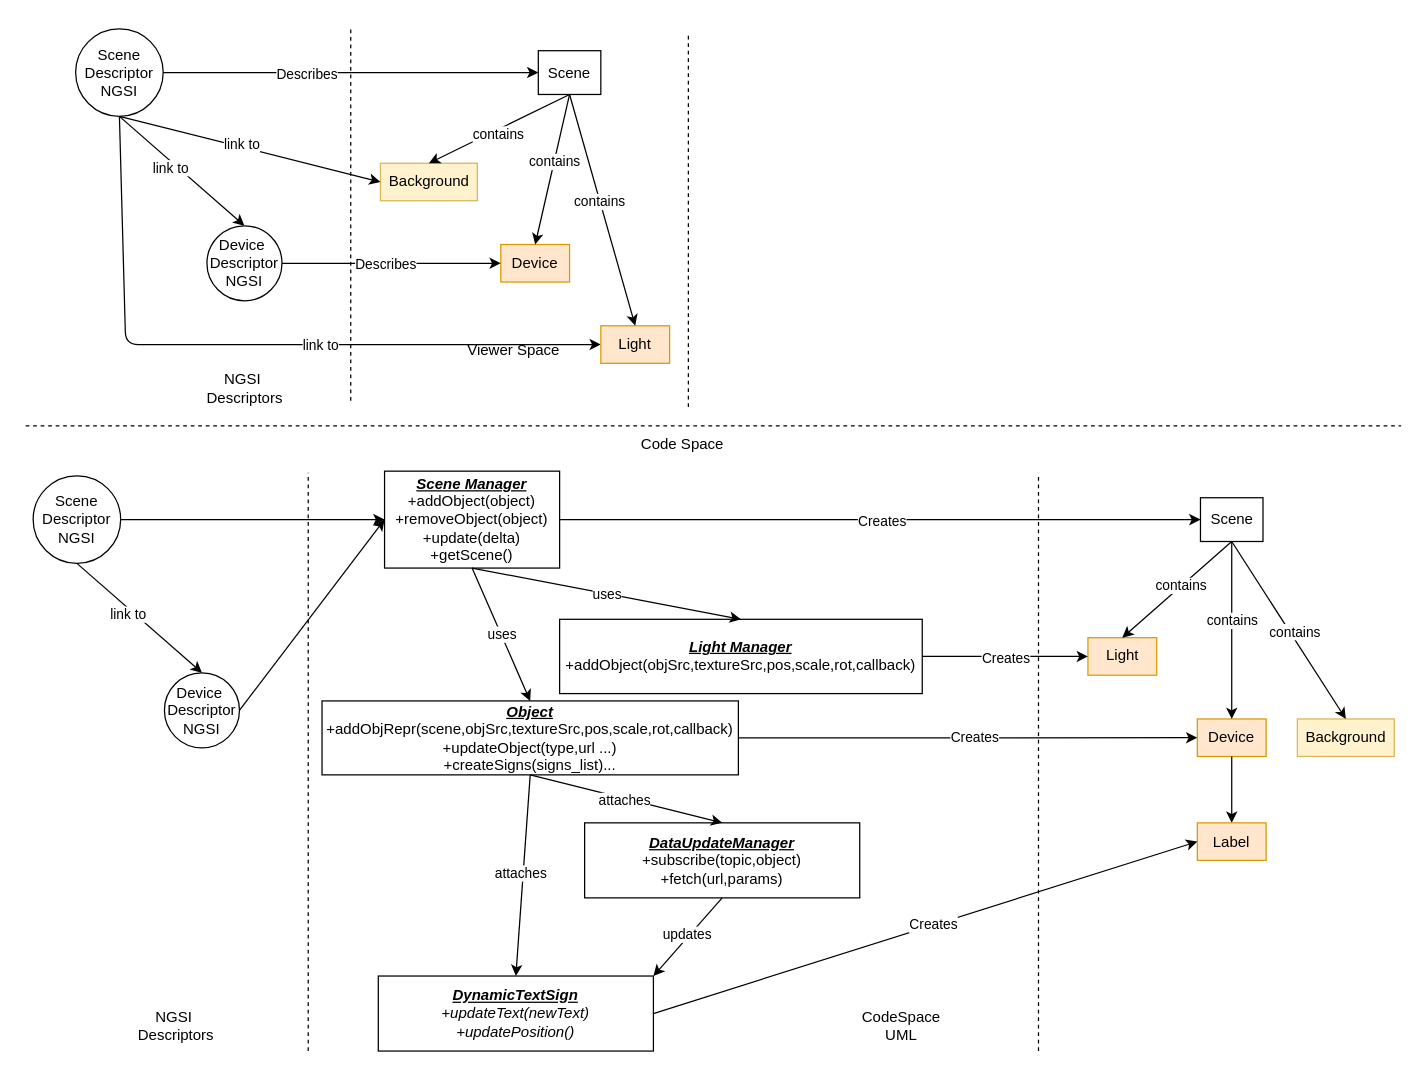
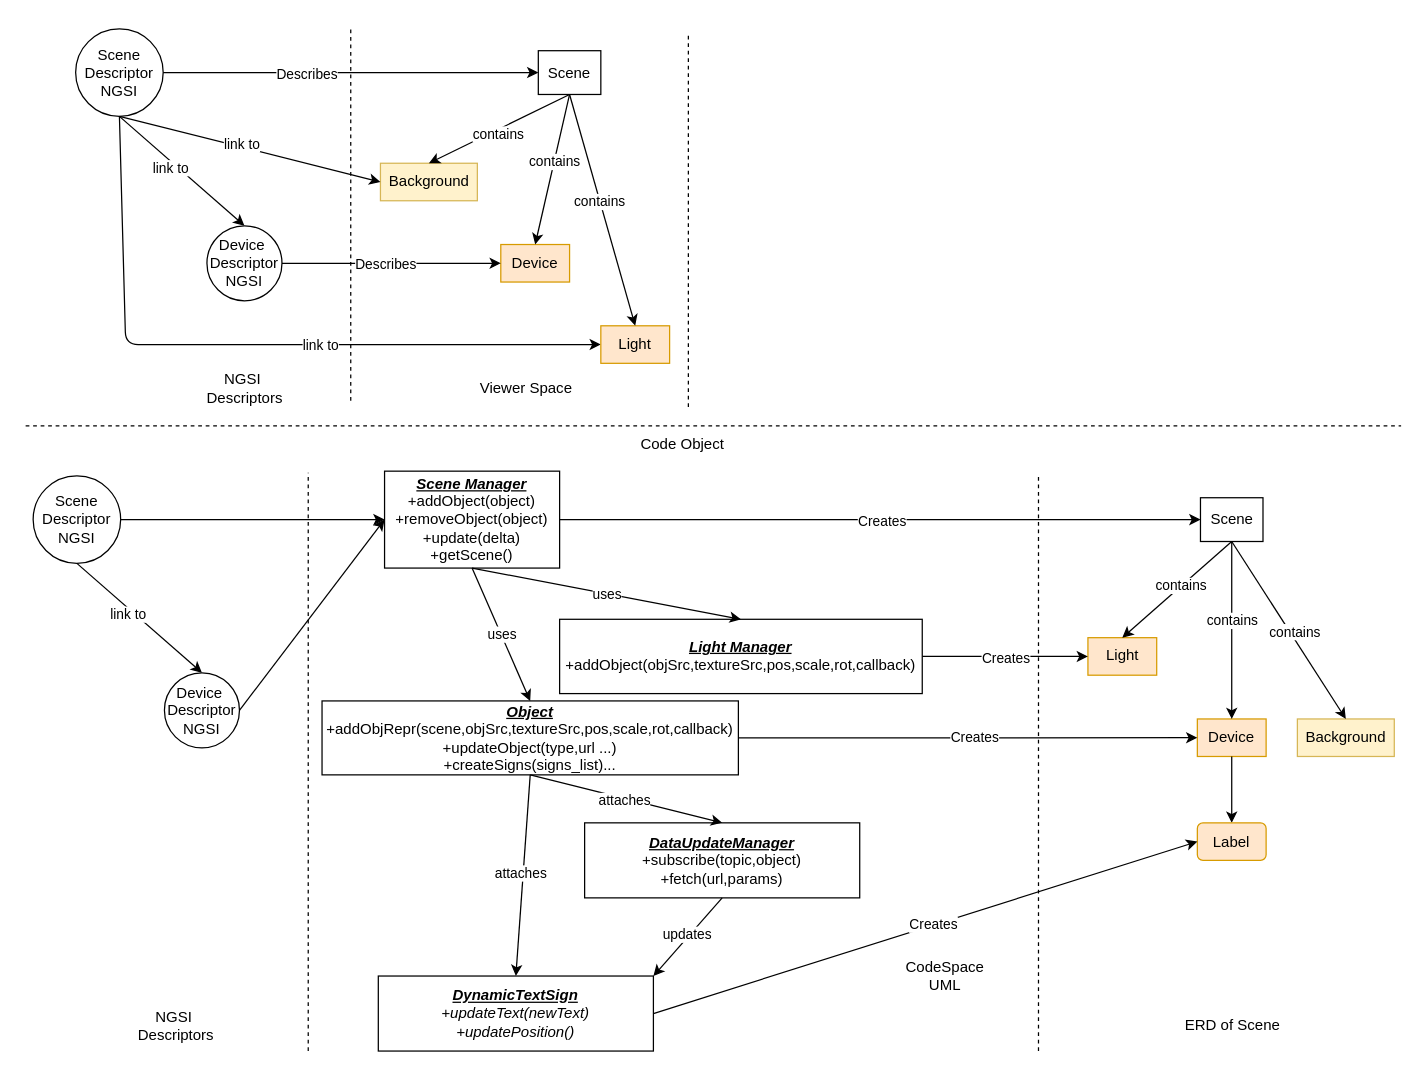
(513, 351) -> (526, 388)
(683, 444) -> (683, 444)
(1231, 841) -> (1231, 841)
(901, 1026) -> (944, 976)
none -> (1232, 1026)
